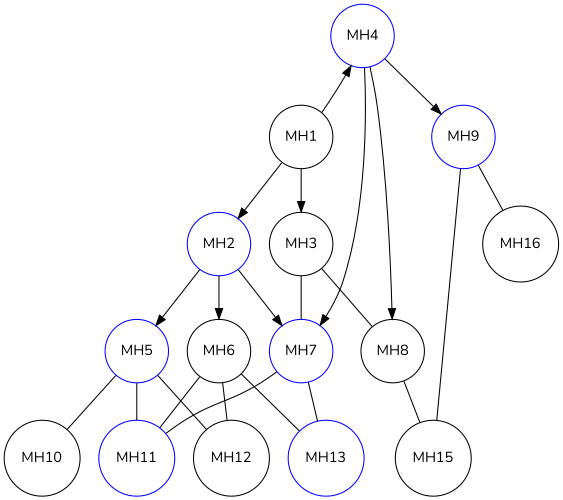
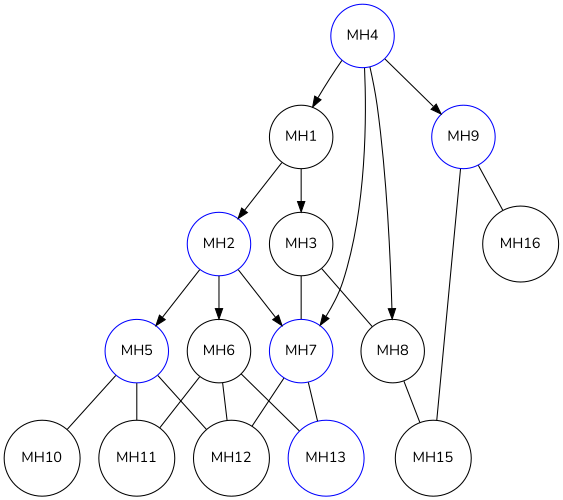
(334, 94) -> (330, 79)
(218, 403) -> (265, 407)
(137, 458) -> (137, 458)
